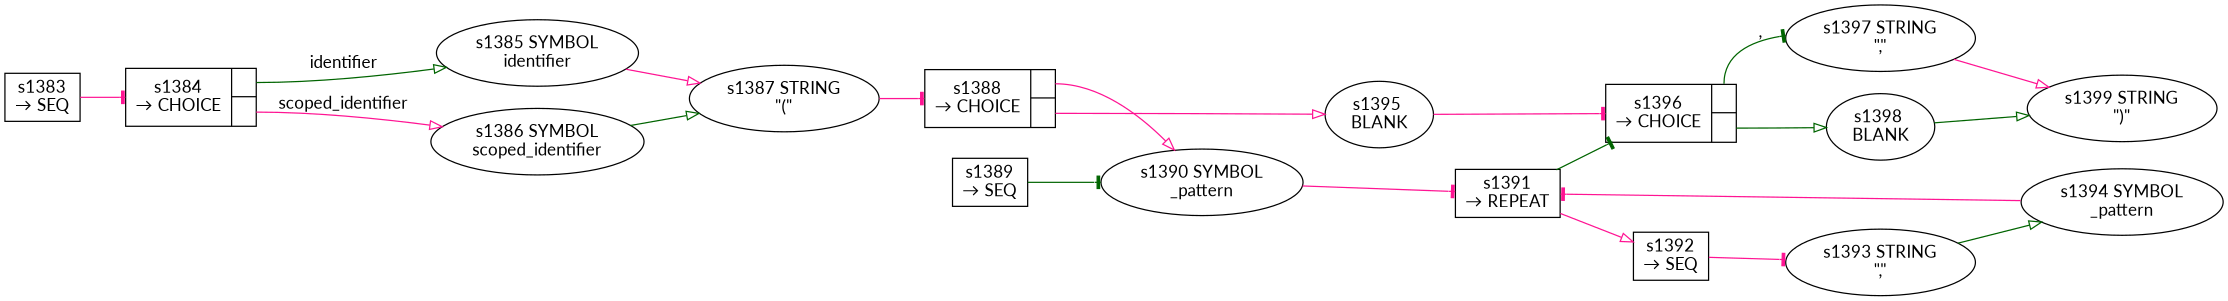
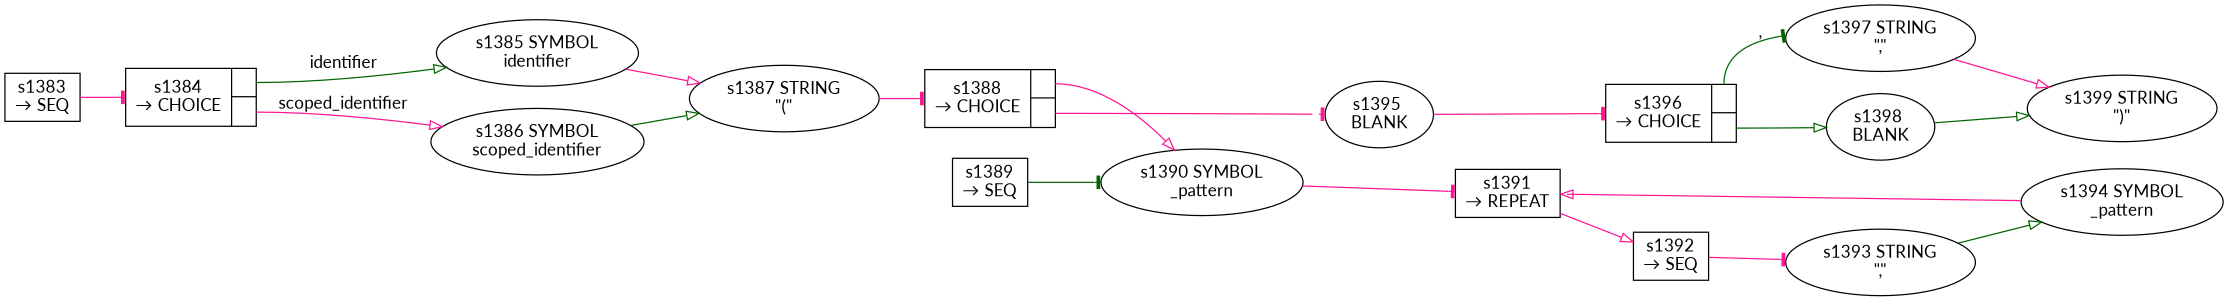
(1184, 114) -> (1184, 114)
(1582, 157) -> none
(1794, 197) -> (1794, 197)
